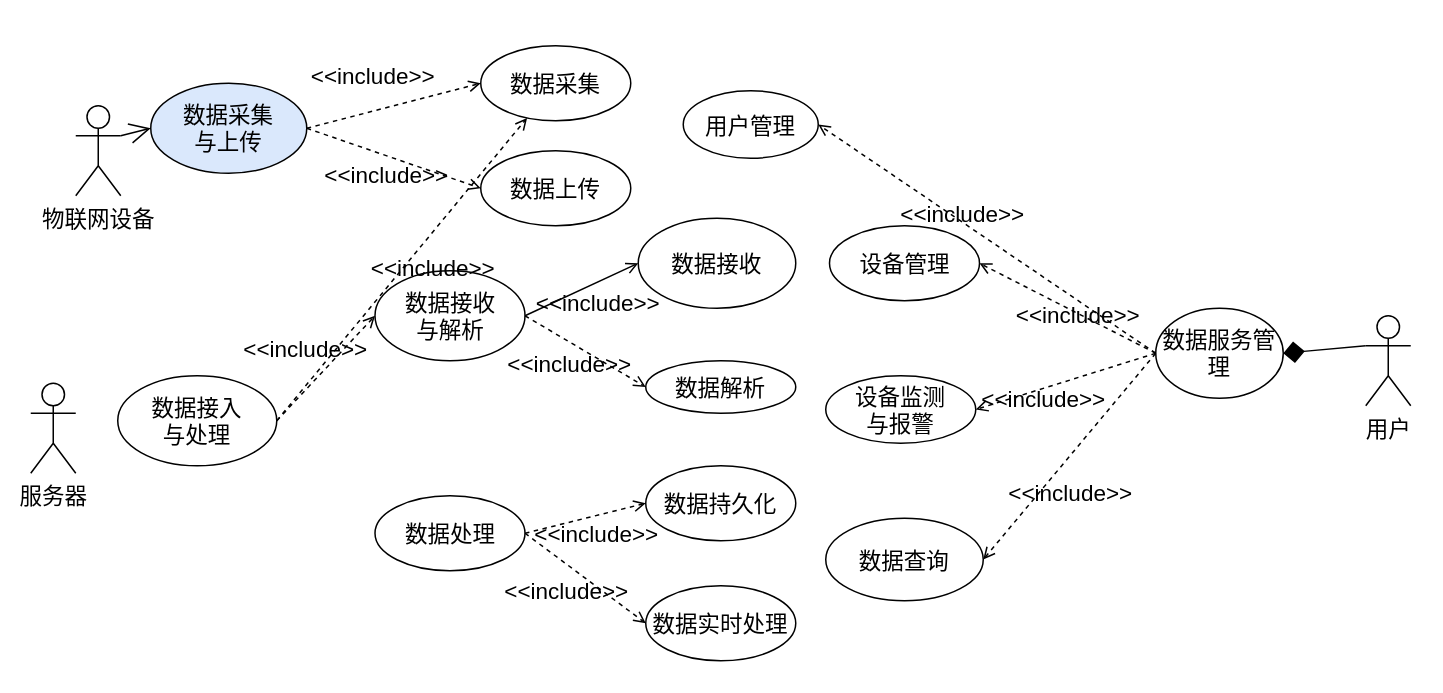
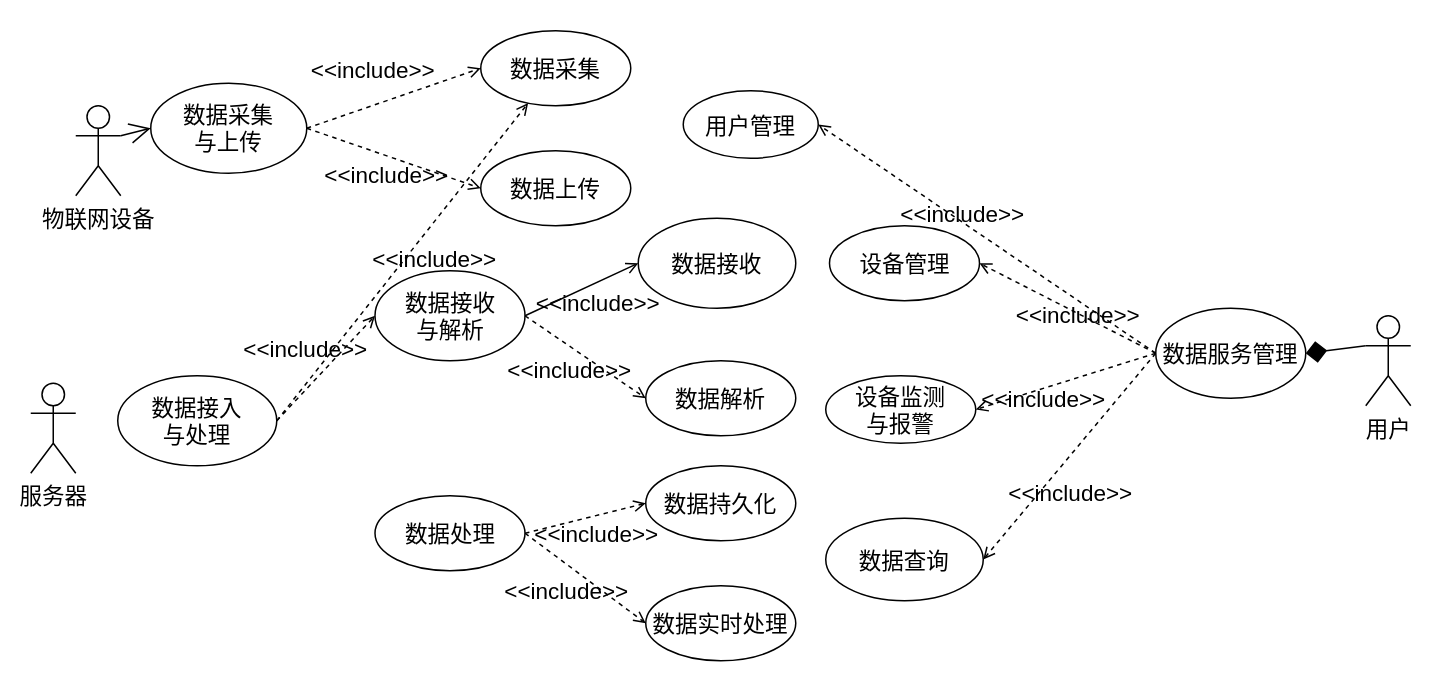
(556, 83) -> (556, 68)
(229, 128) -> (229, 128)
(1220, 353) -> (1231, 353)
(721, 387) -> (721, 398)
